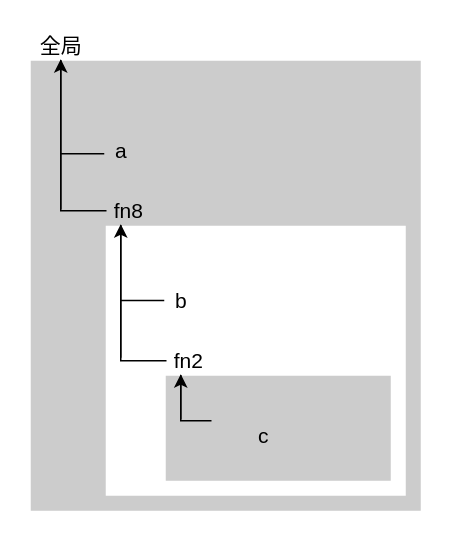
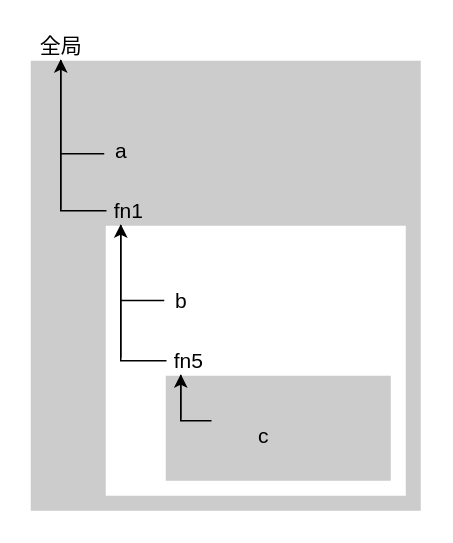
(129, 211) -> (129, 211)
(189, 361) -> (189, 361)
